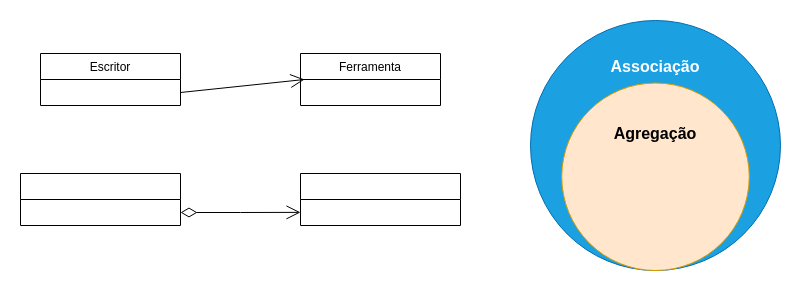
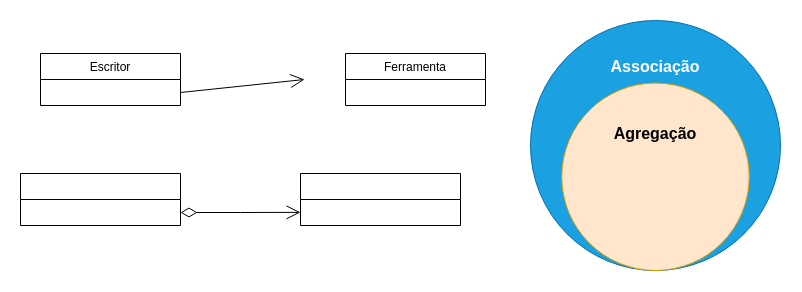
(371, 80) -> (416, 80)
